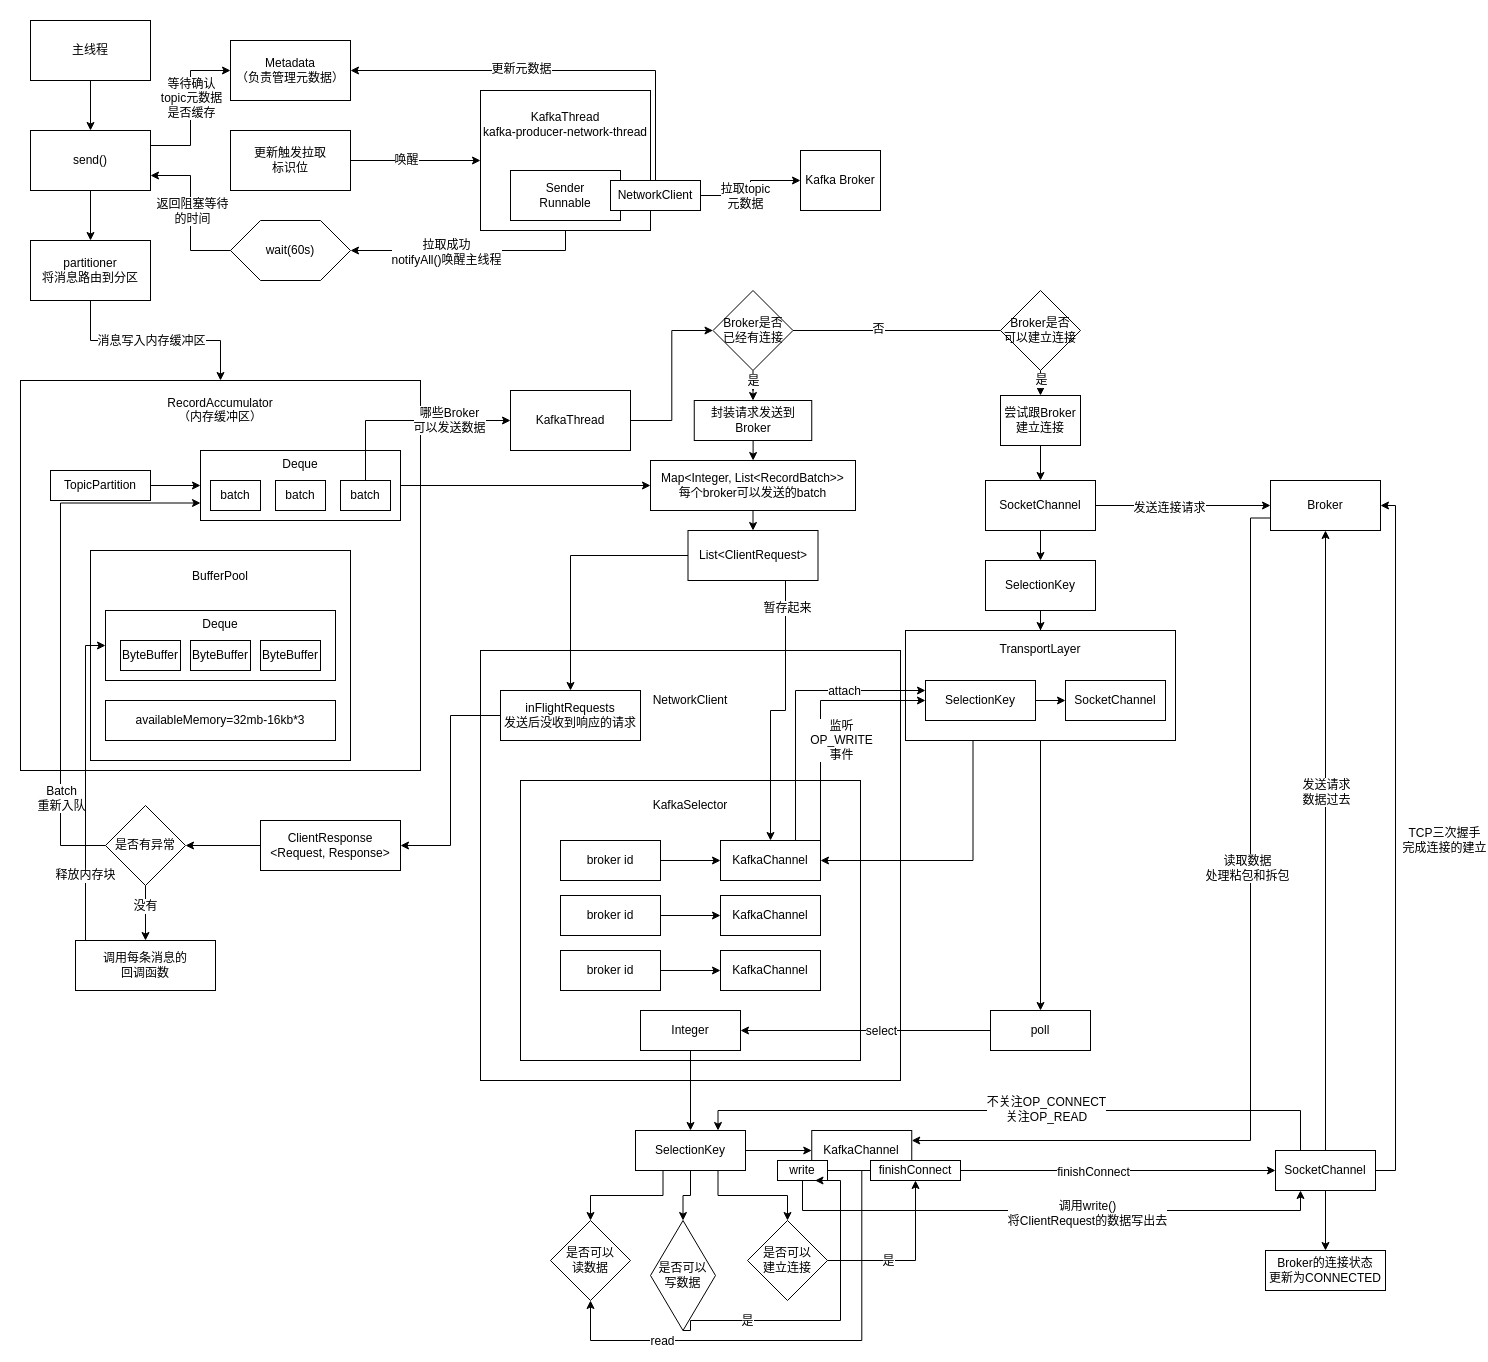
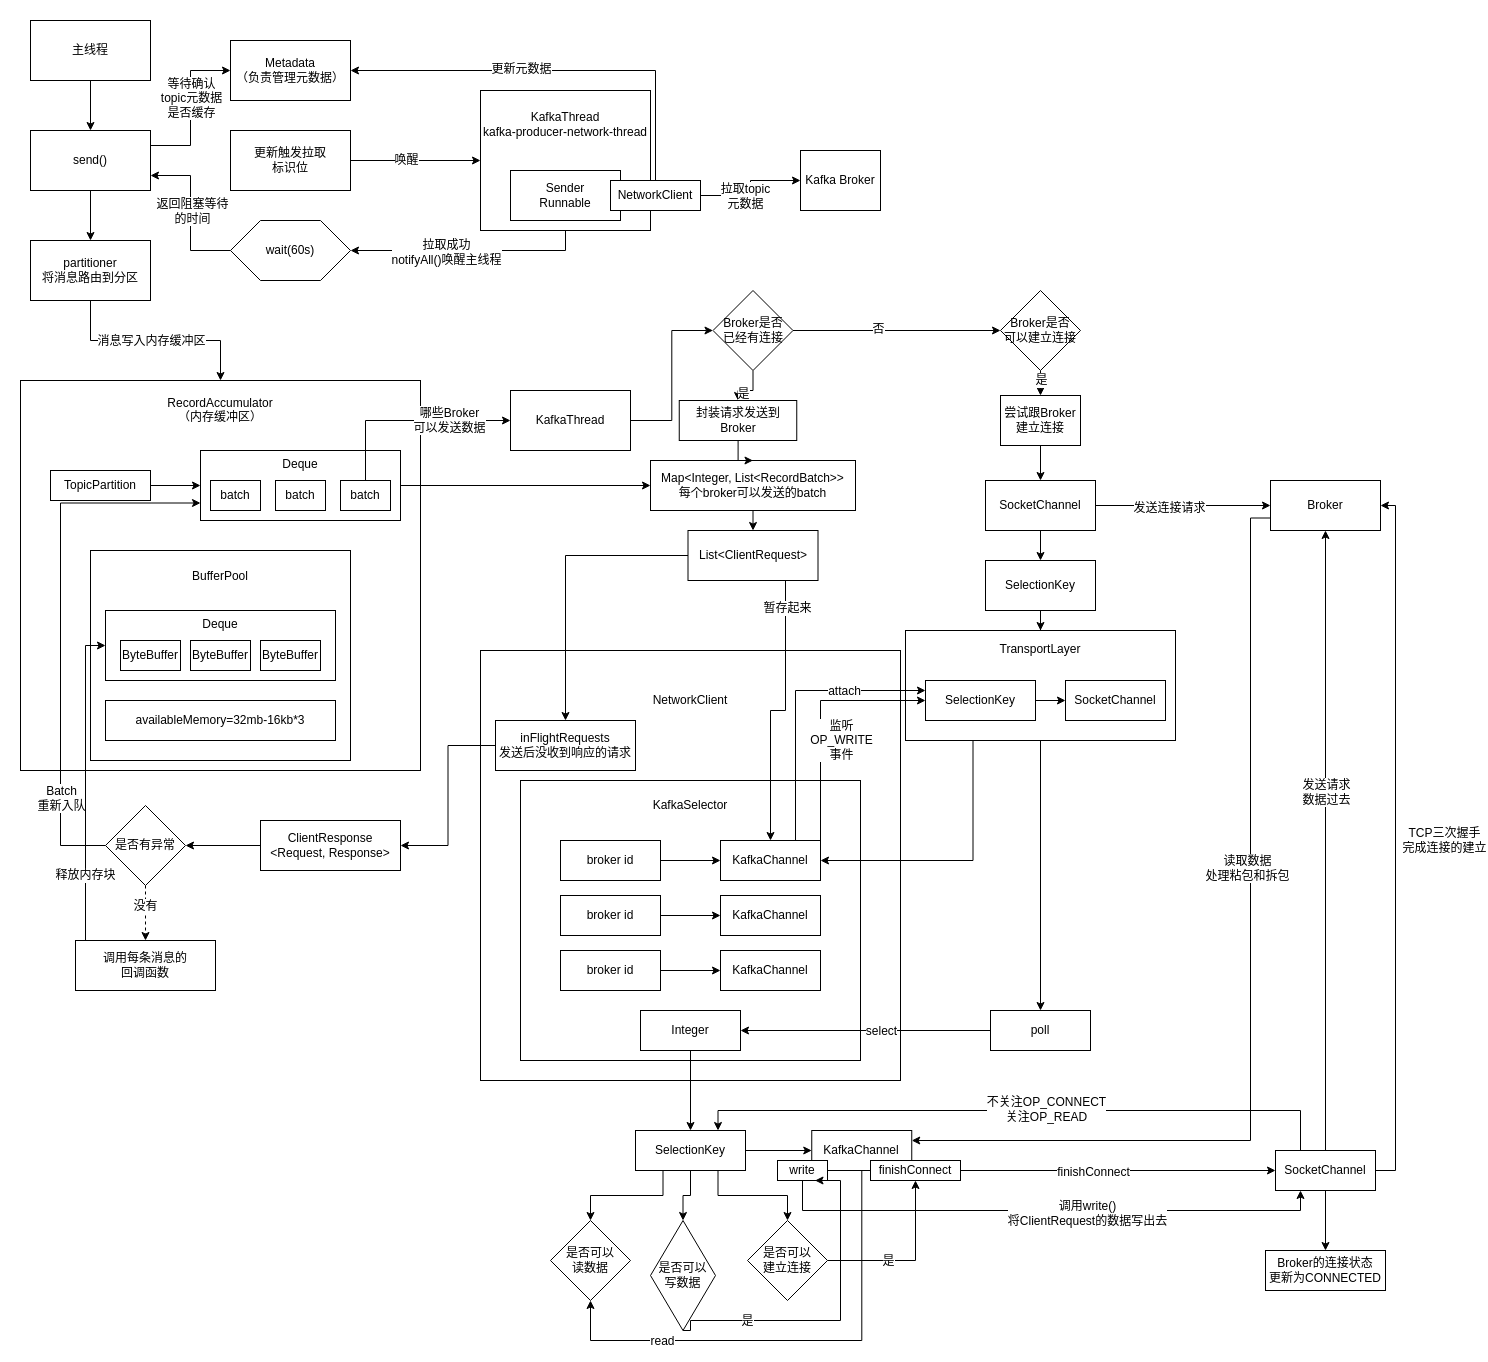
(995, 331) -> (992, 331)
(753, 421) -> (738, 421)
(571, 716) -> (566, 746)
(146, 923) -> (146, 923)
